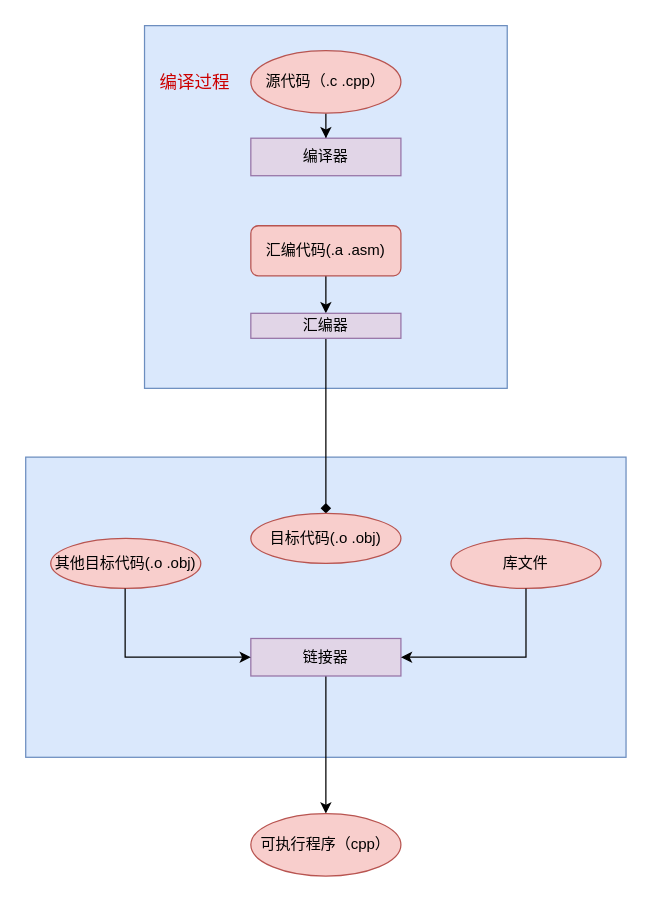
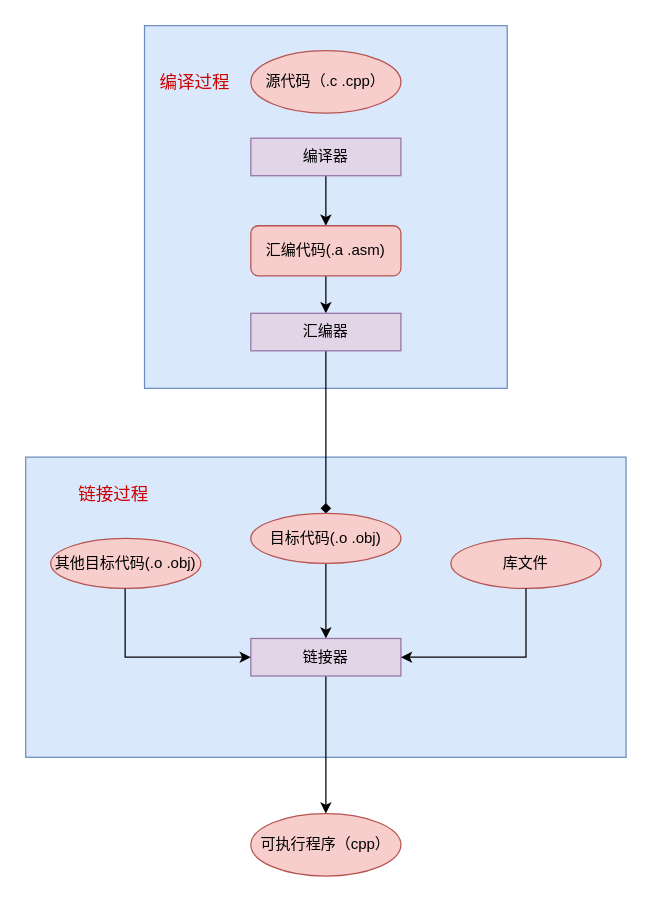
(326, 130) -> none
none -> (326, 197)
(326, 326) -> (326, 332)
none -> (113, 494)
none -> (326, 596)
